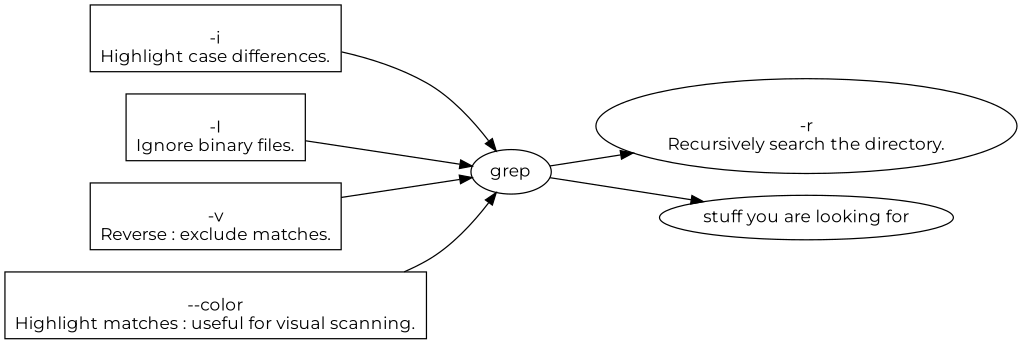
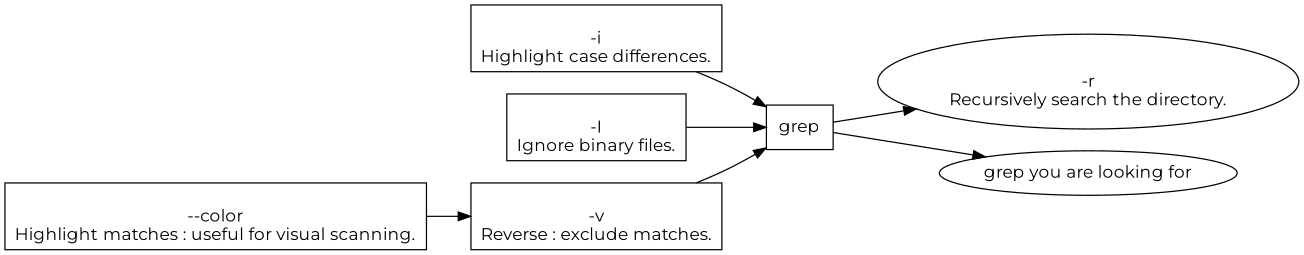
(511, 172) -> (800, 127)
(806, 218) -> (1088, 173)
(451, 243) -> (442, 216)
